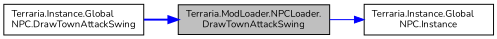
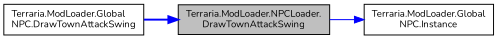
(74, 20) -> (74, 20)
(429, 20) -> (429, 20)
